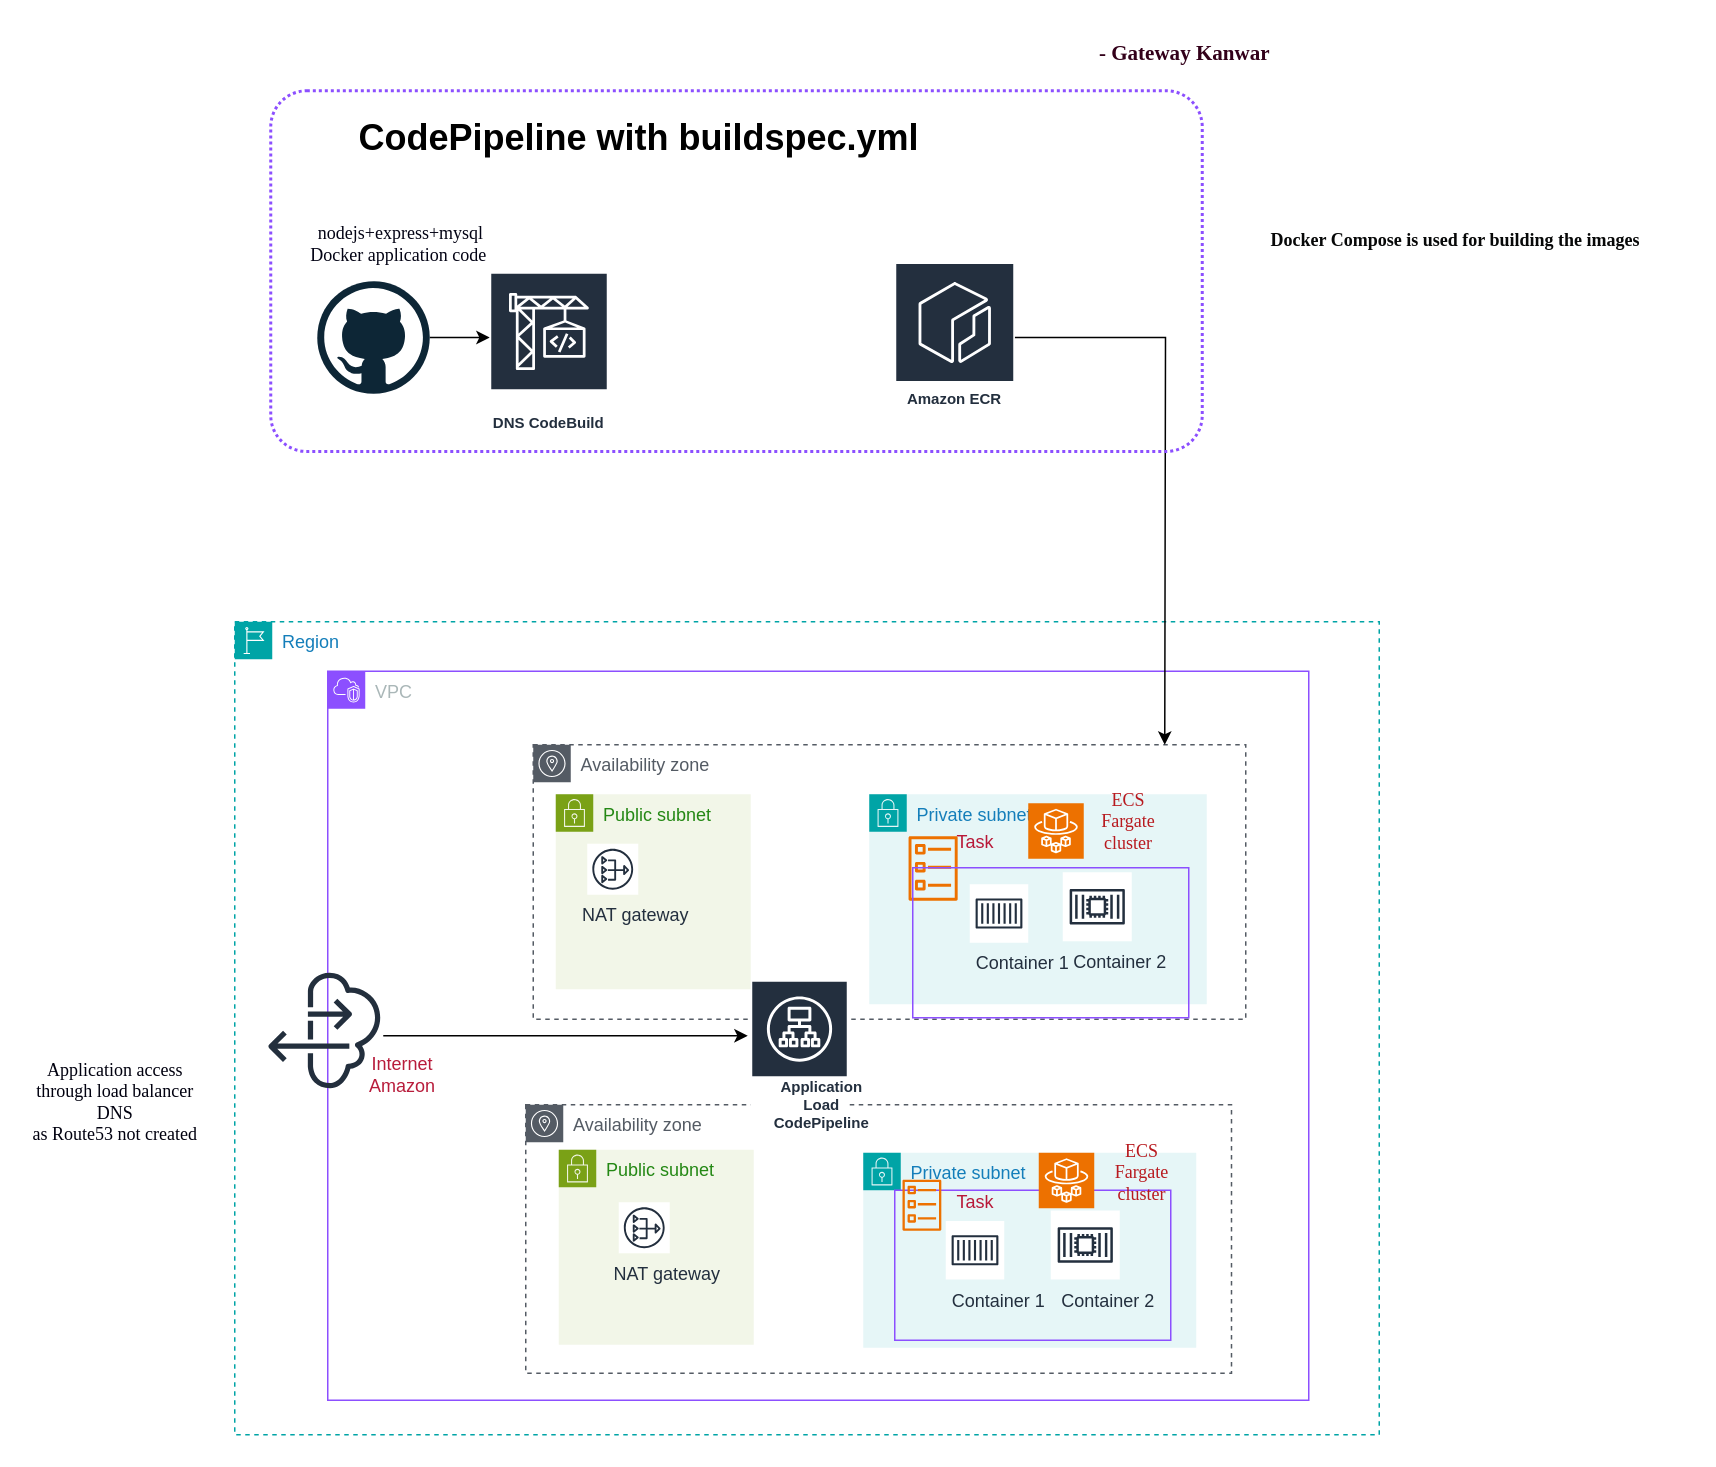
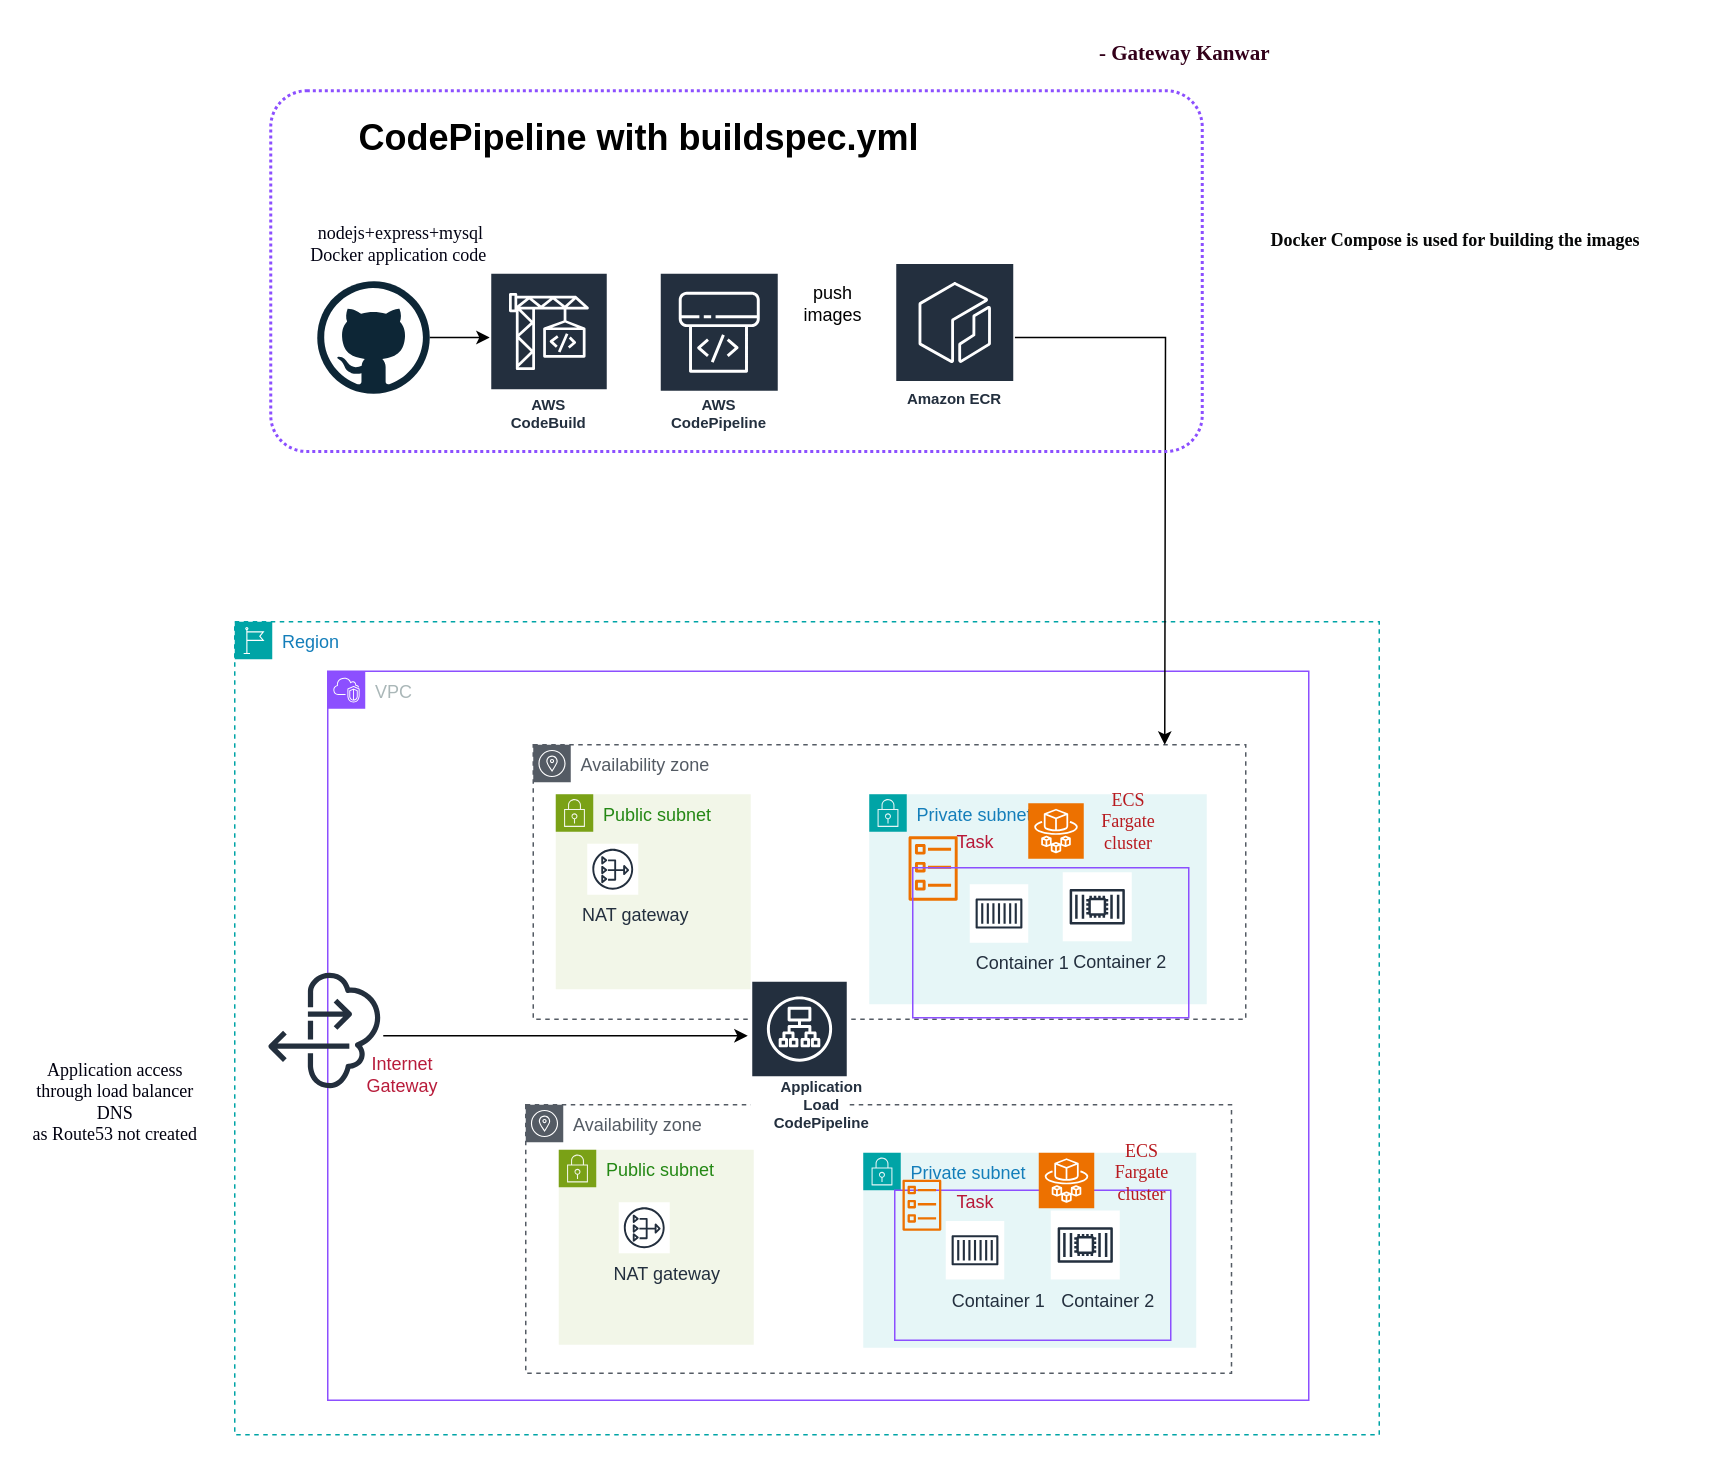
none -> (833, 304)
none -> (719, 355)
(549, 422) -> (549, 422)
(403, 1075) -> (403, 1075)
